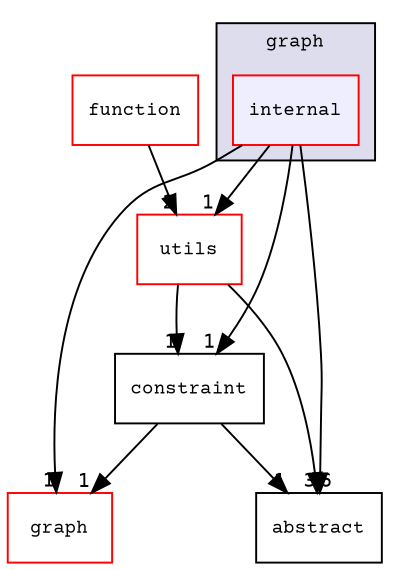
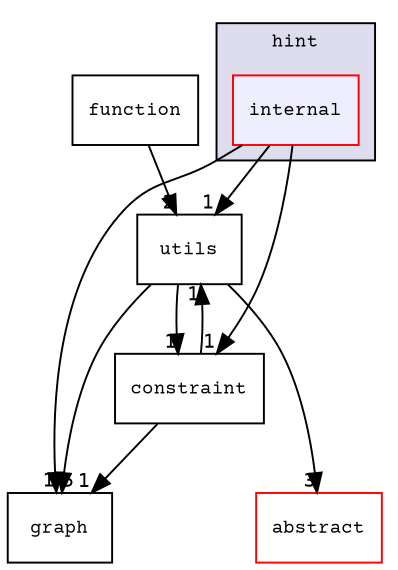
(296, 42) -> (296, 42)
(135, 110) -> (135, 110)
(189, 249) -> (189, 249)
(318, 309) -> none
none -> (89, 370)
(247, 451) -> (202, 329)
(60, 528) -> (60, 528)
(319, 528) -> (319, 528)
